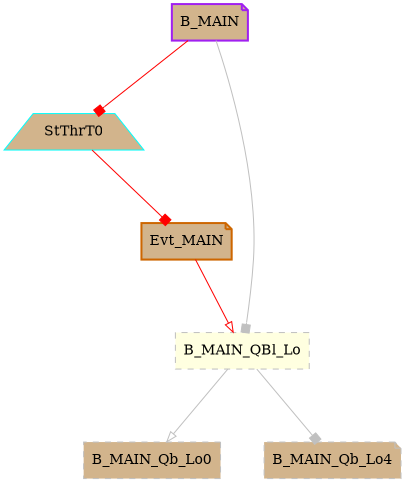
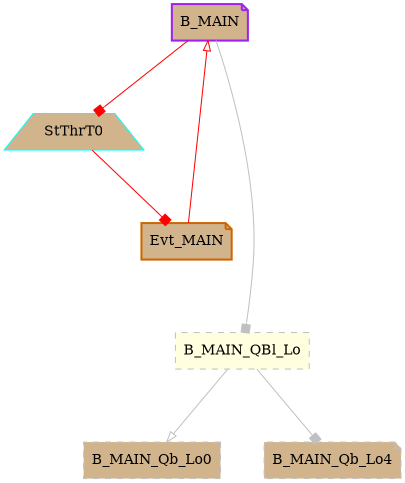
(212, 291) -> (198, 137)
